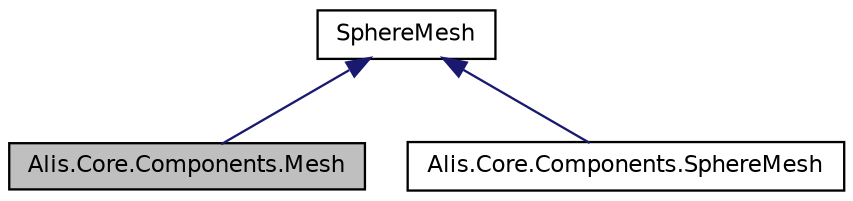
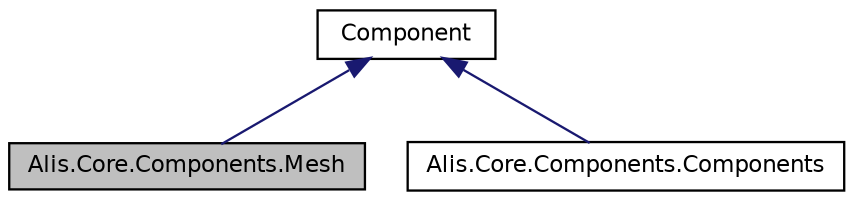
(407, 35) -> (407, 35)
(626, 166) -> (626, 166)
